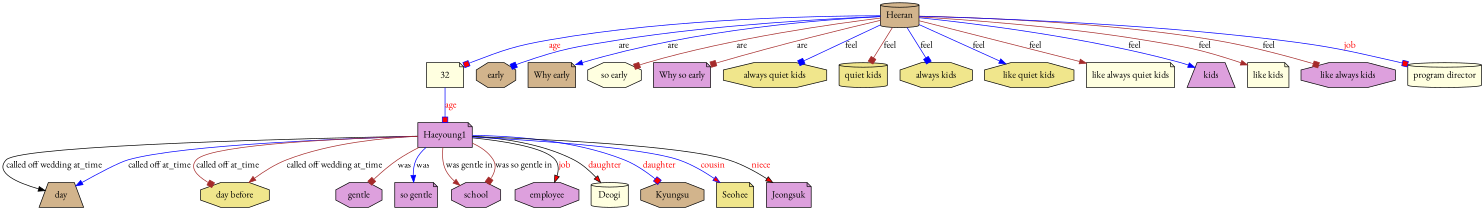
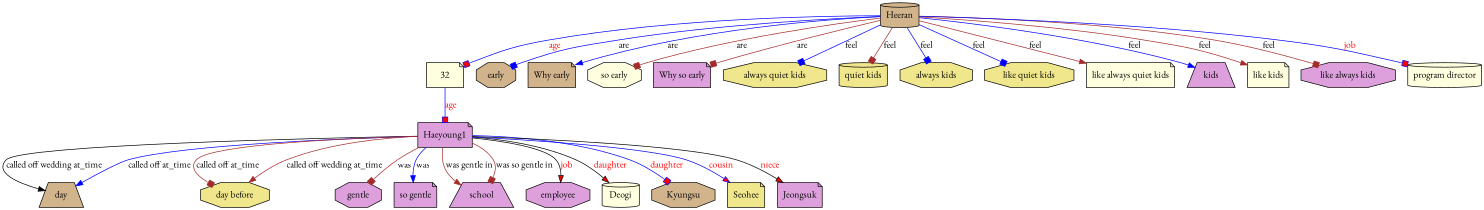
(959, 43) -> (959, 43)
(476, 195) -> (482, 195)
